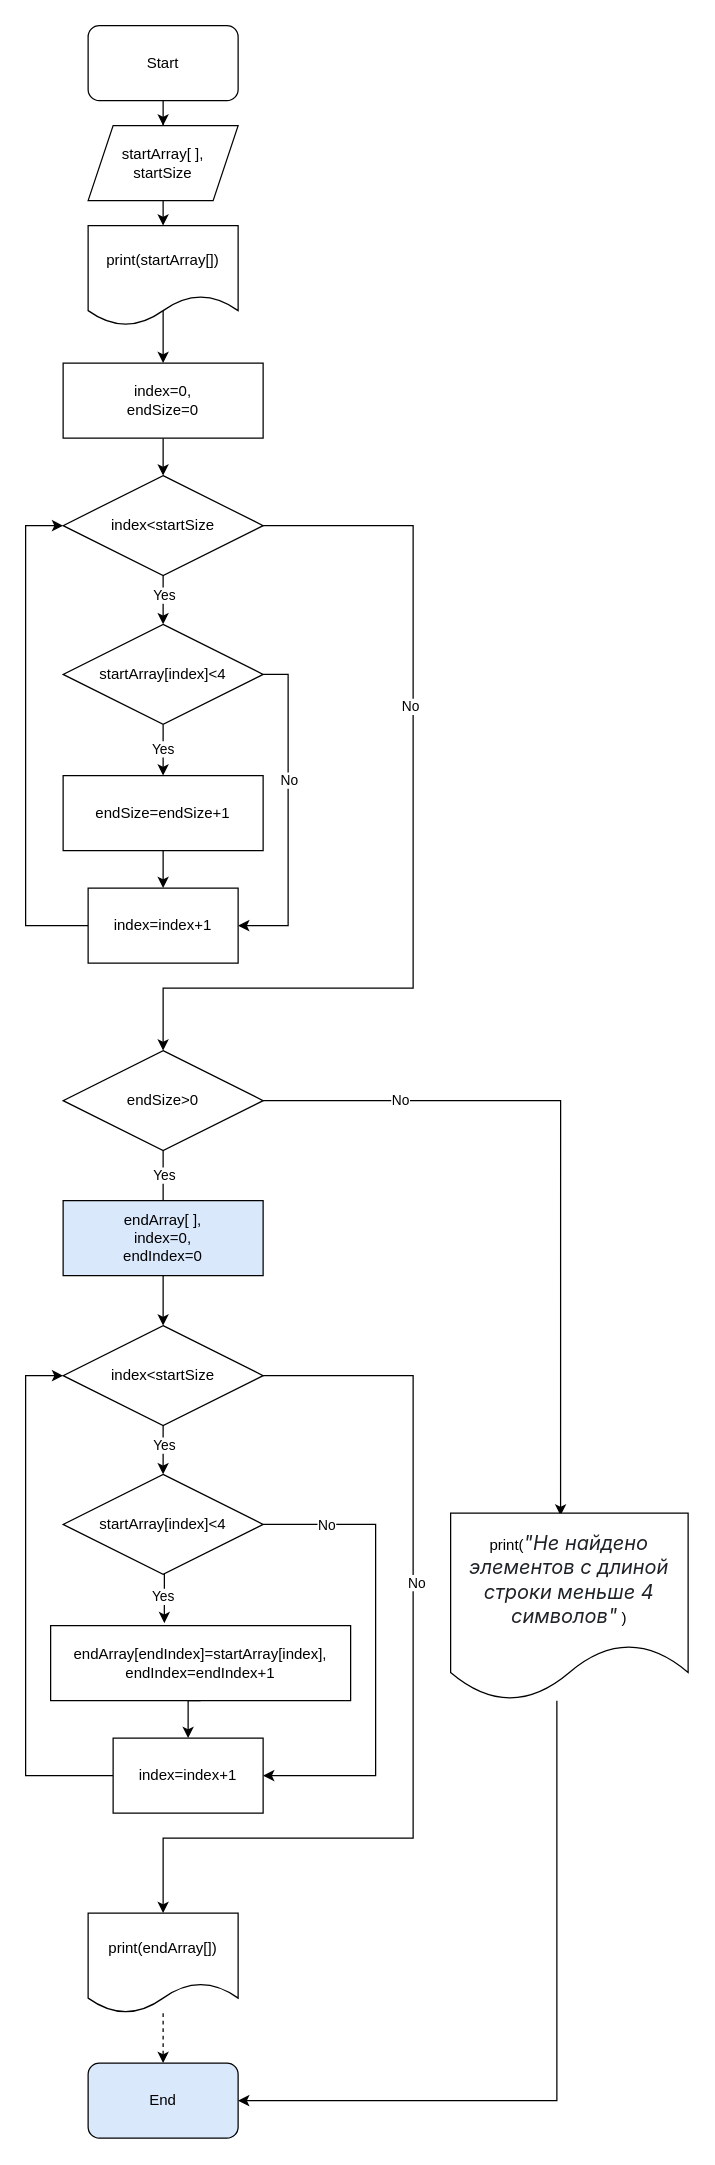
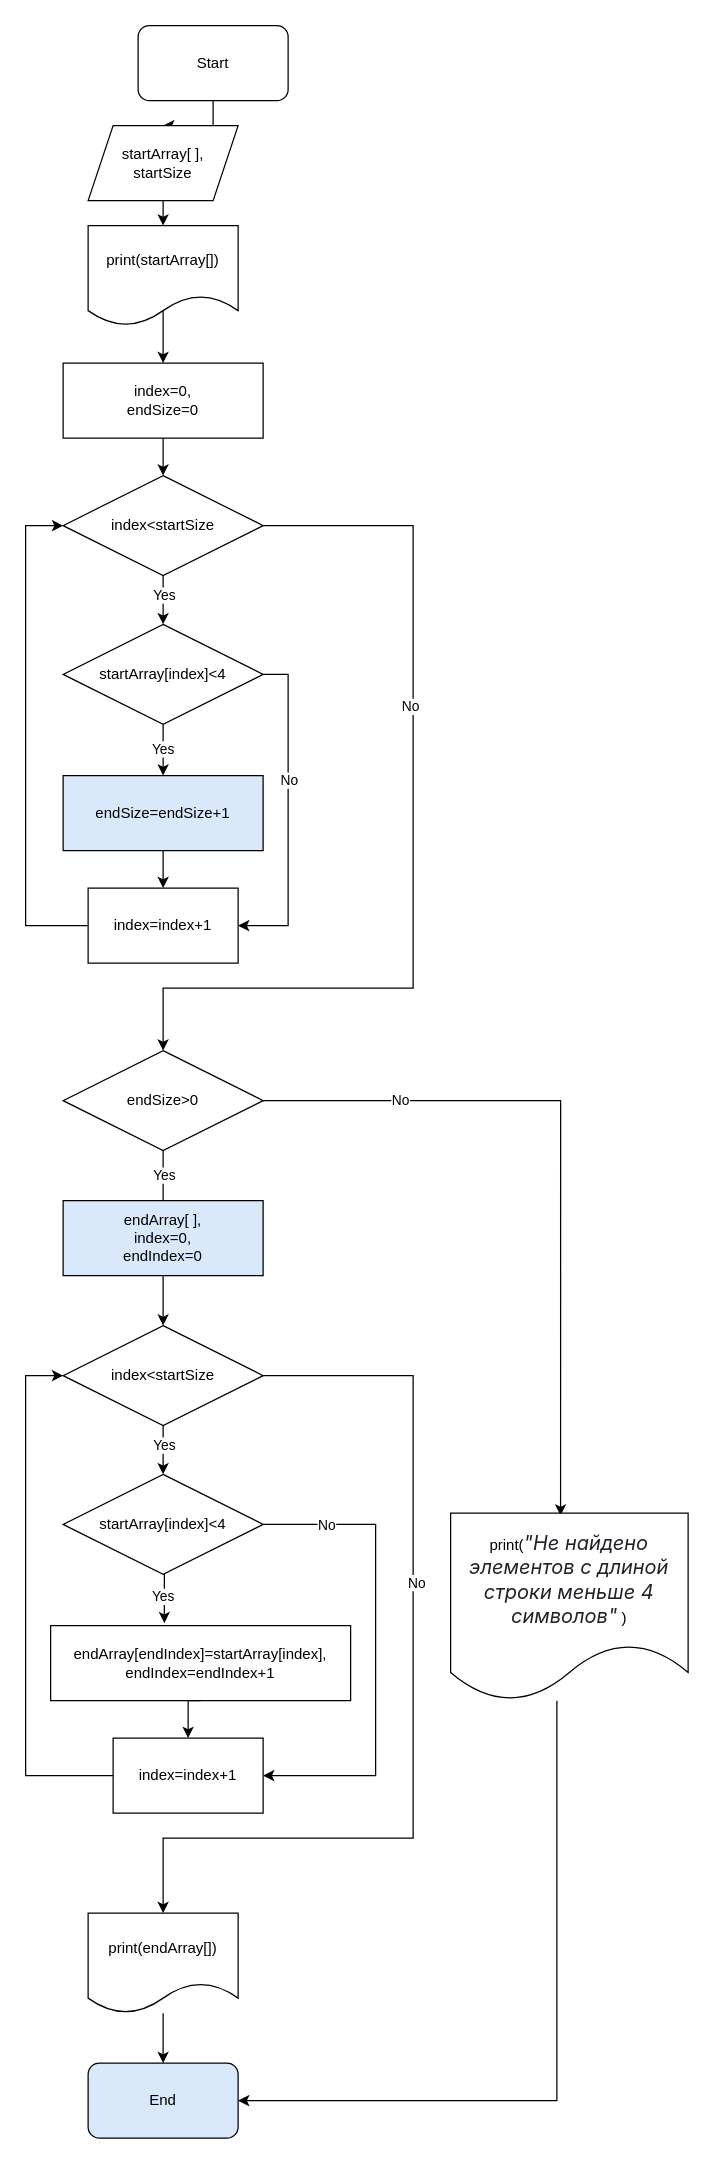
(163, 63) -> (213, 63)
(163, 813) -> (163, 813)
(163, 2033) -> (163, 2033)
